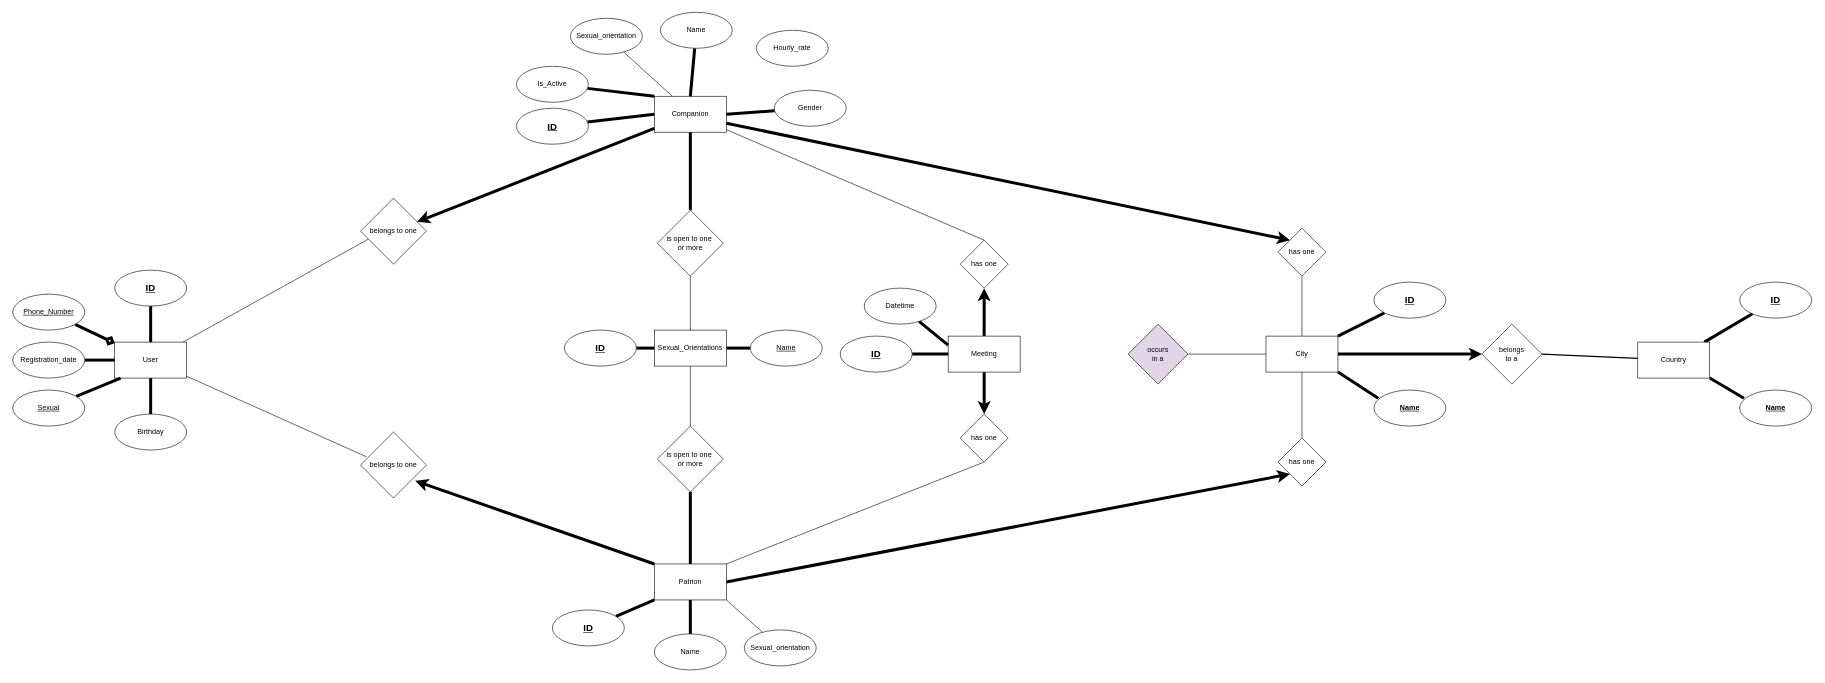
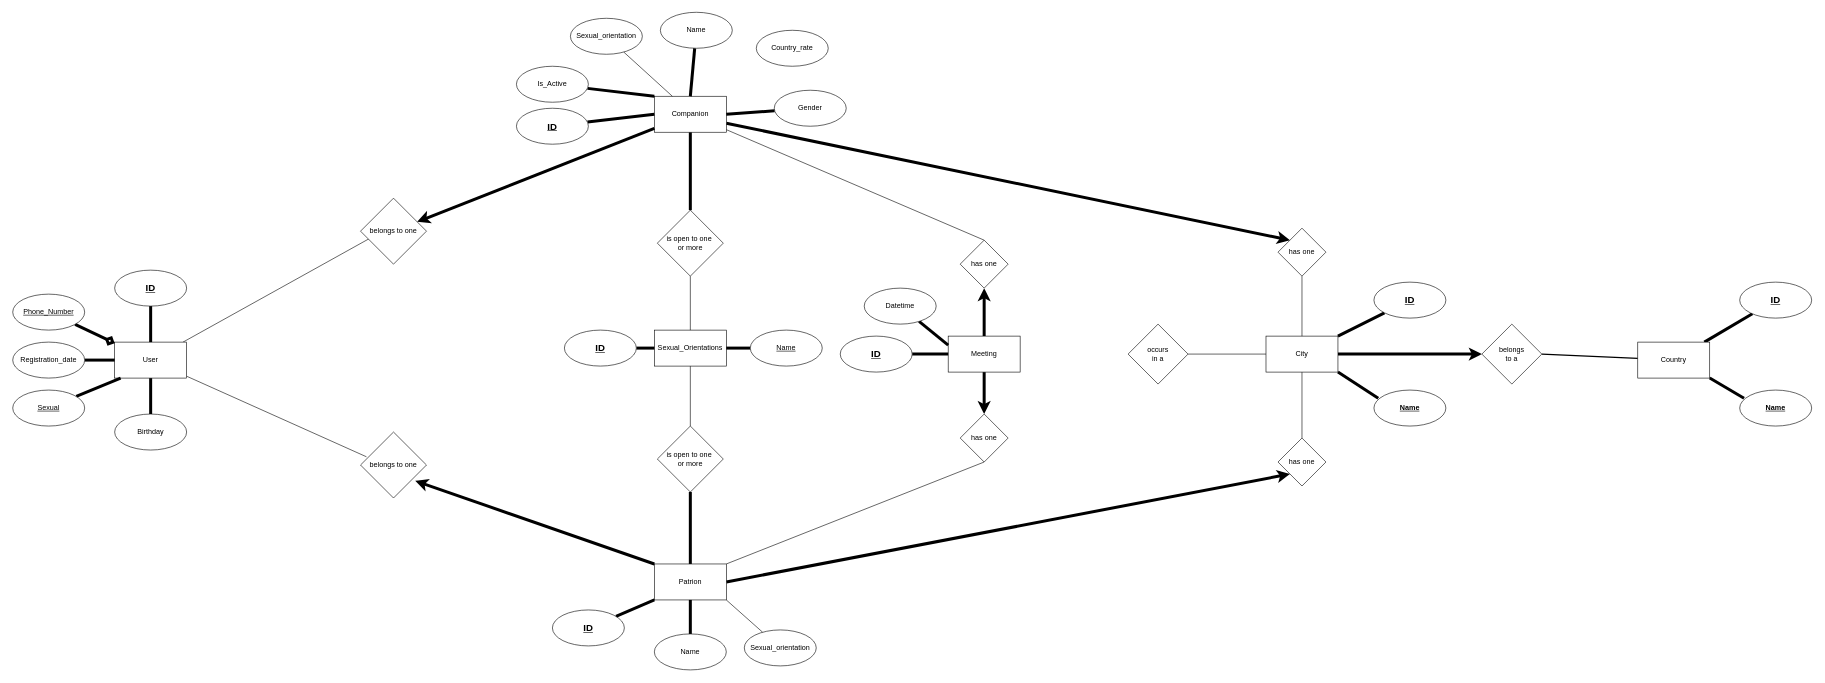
(792, 48) -> (792, 48)
(1158, 354) -> (1158, 354)
